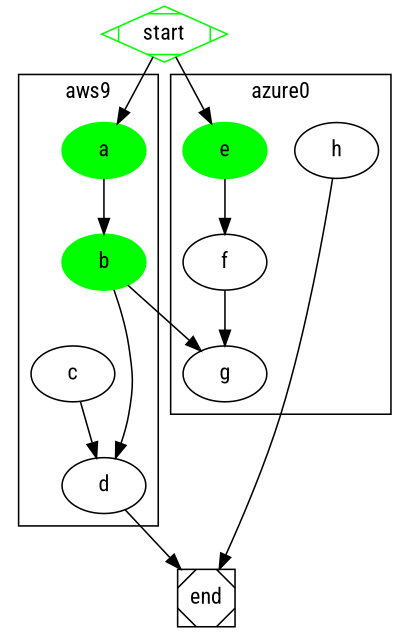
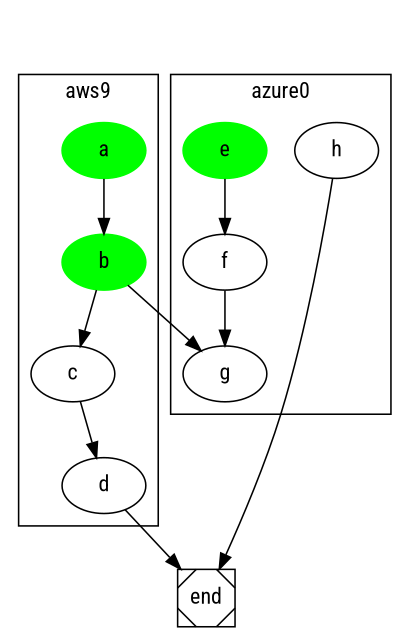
(164, 34) -> none
(131, 366) -> (91, 310)
